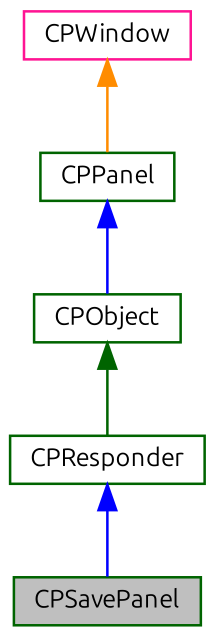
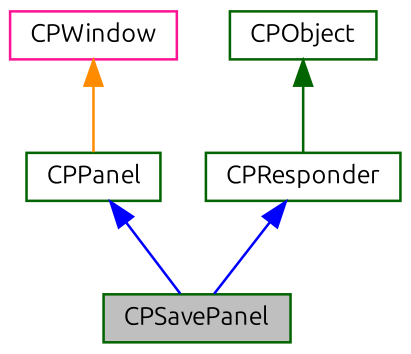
(107, 261) -> (153, 258)
